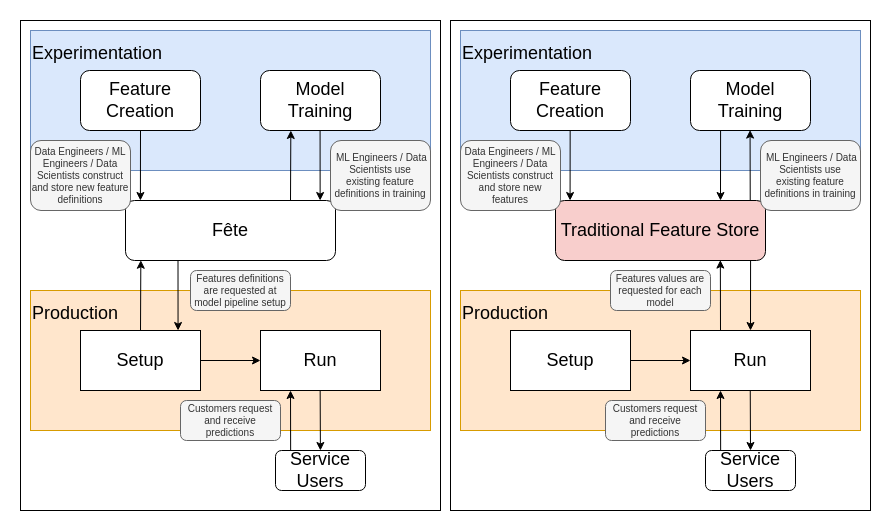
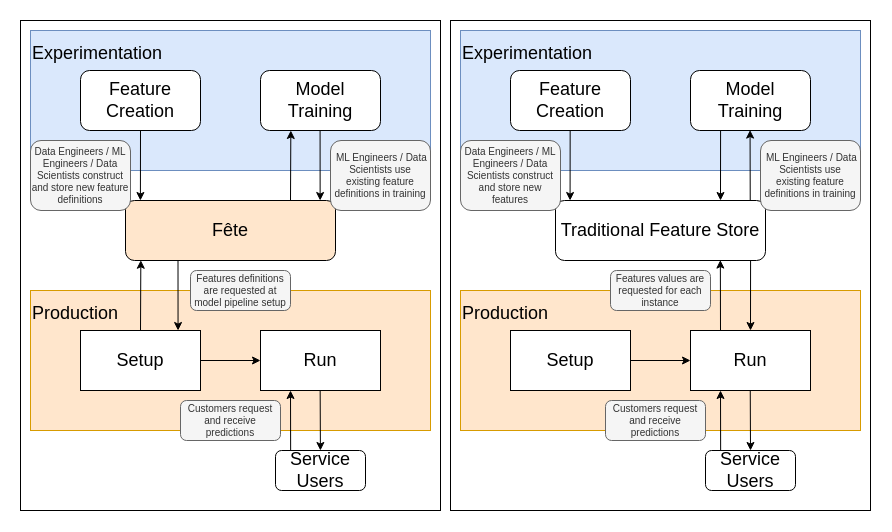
(231, 231) -> (231, 231)
(661, 231) -> (661, 231)
(661, 291) -> (661, 291)
